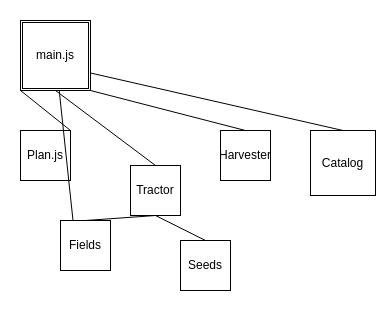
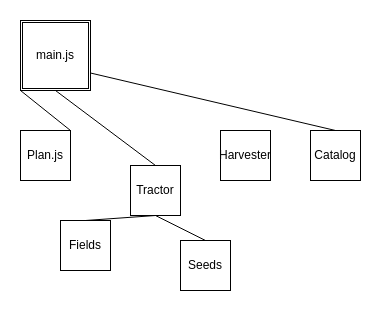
(167, 110) -> none
(66, 156) -> none
(343, 163) -> (336, 156)
